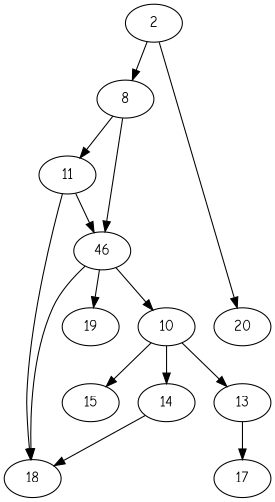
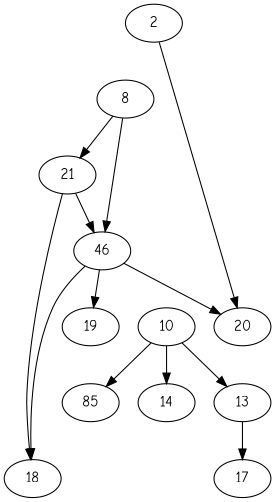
(142, 56) -> none
(67, 175) -> (67, 175)
(131, 285) -> (167, 286)
(91, 403) -> (91, 403)
(105, 438) -> none
